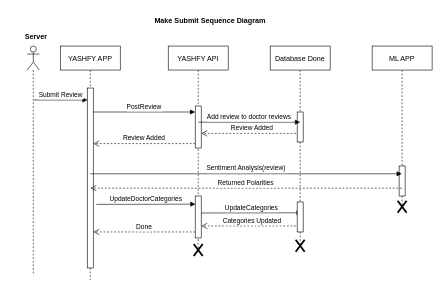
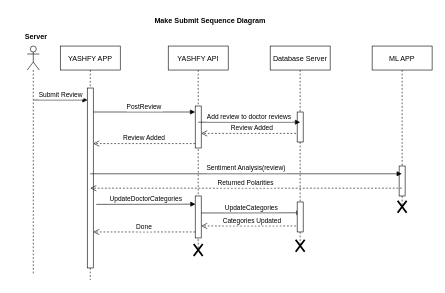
(300, 58) -> (300, 58)
